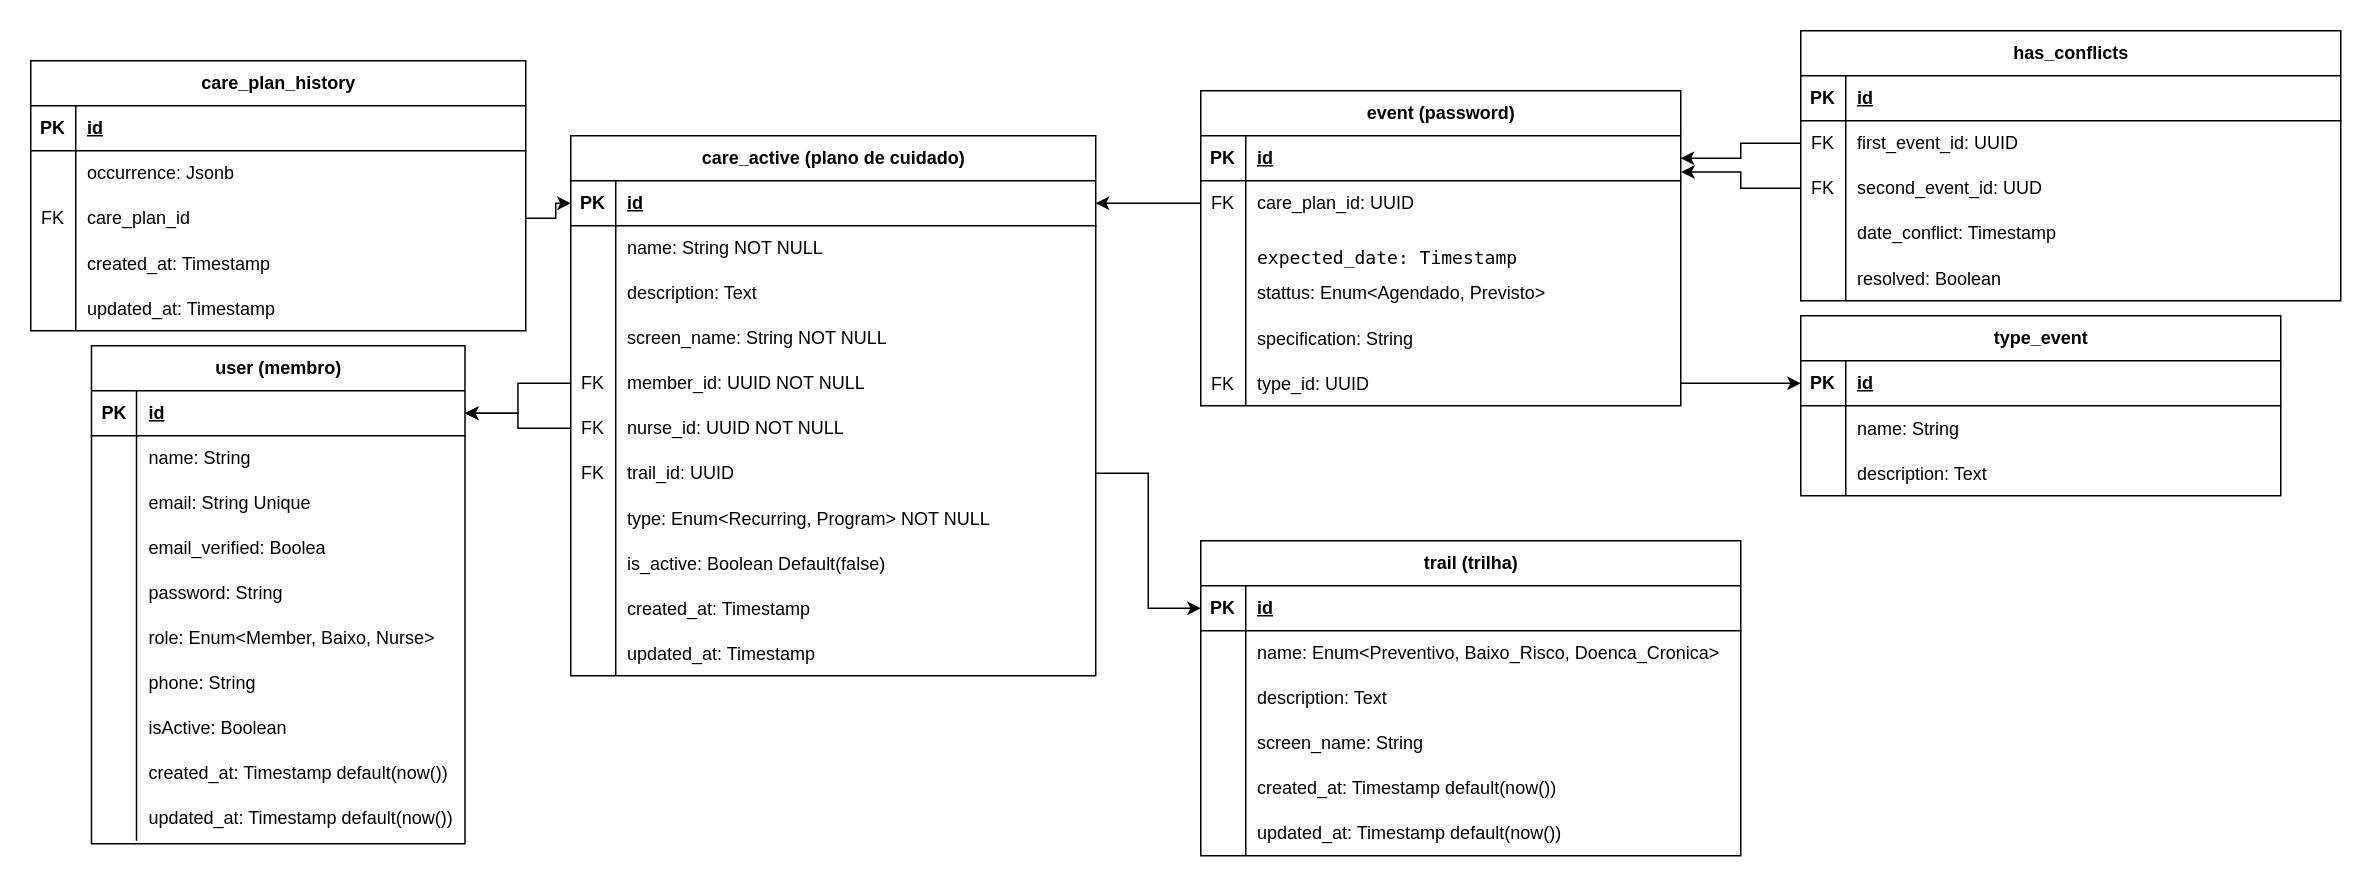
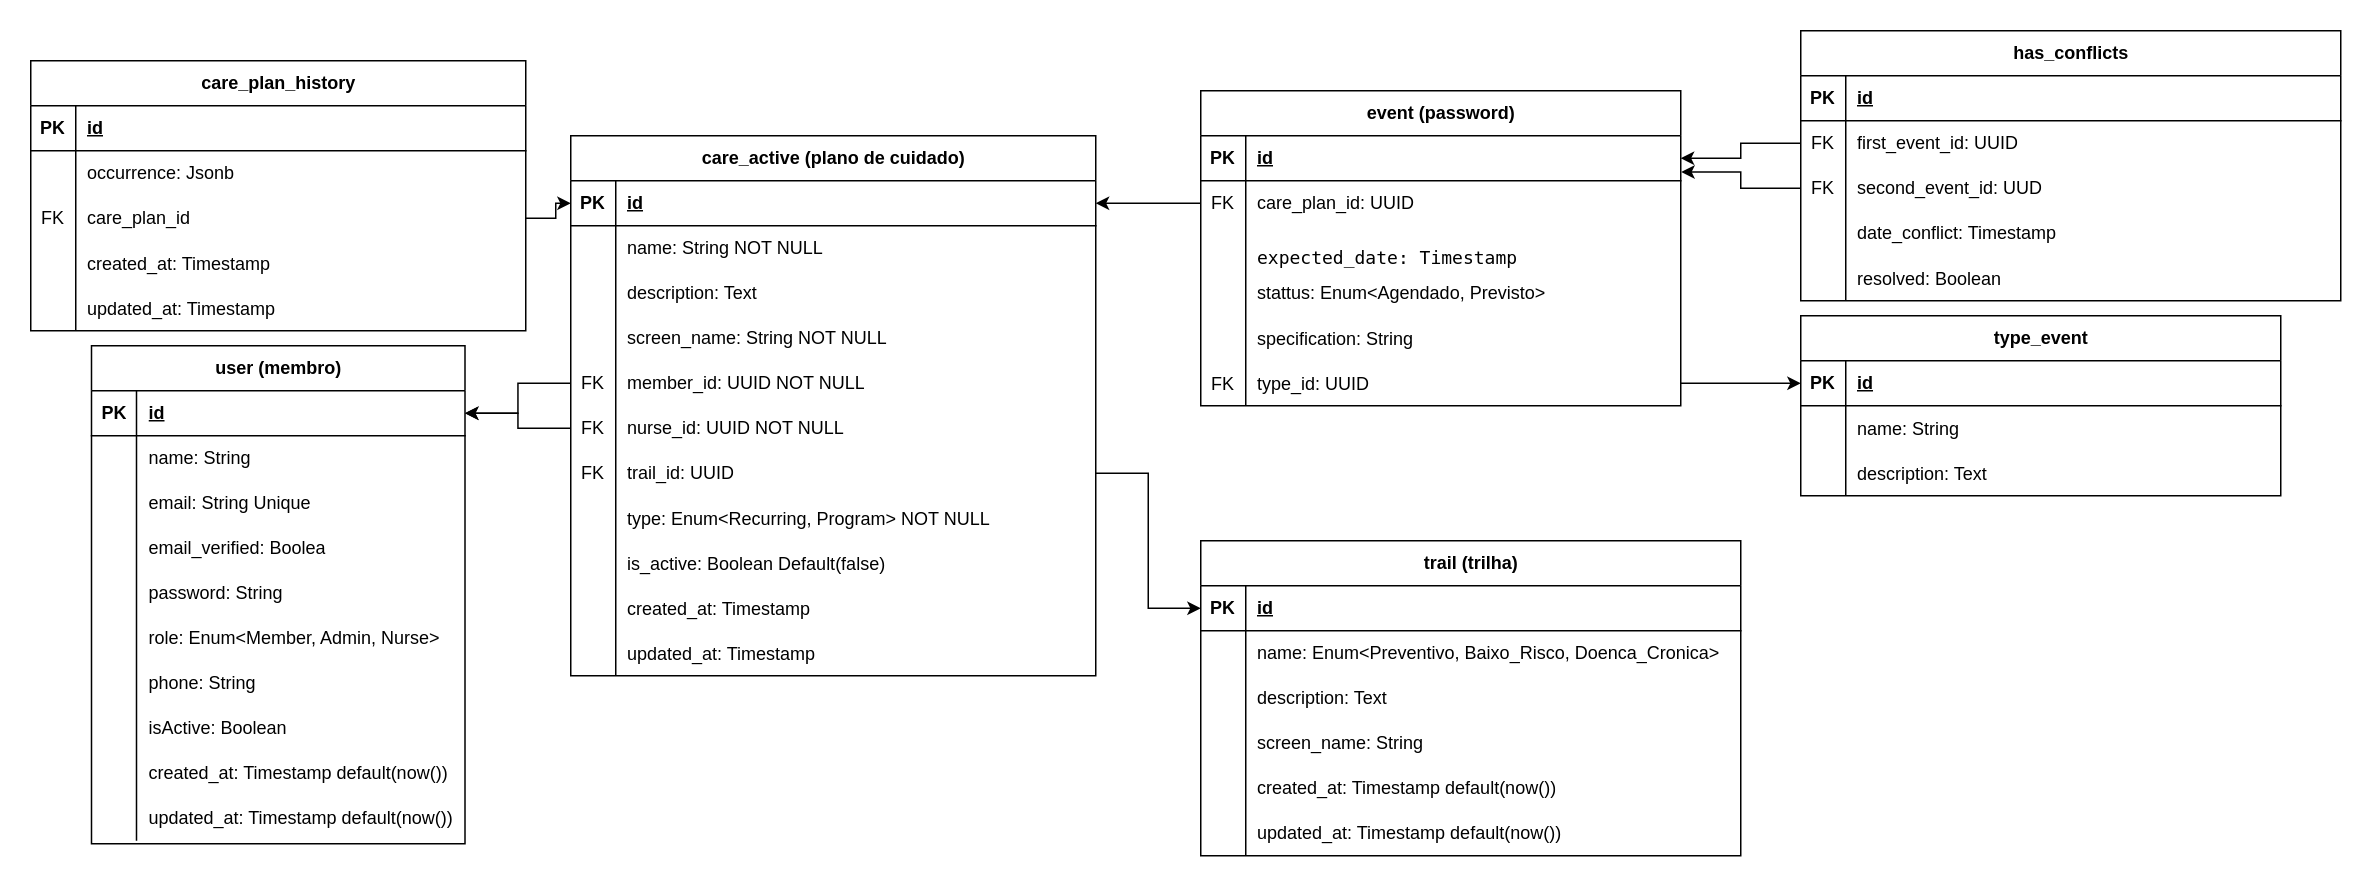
(292, 638) -> (292, 638)
